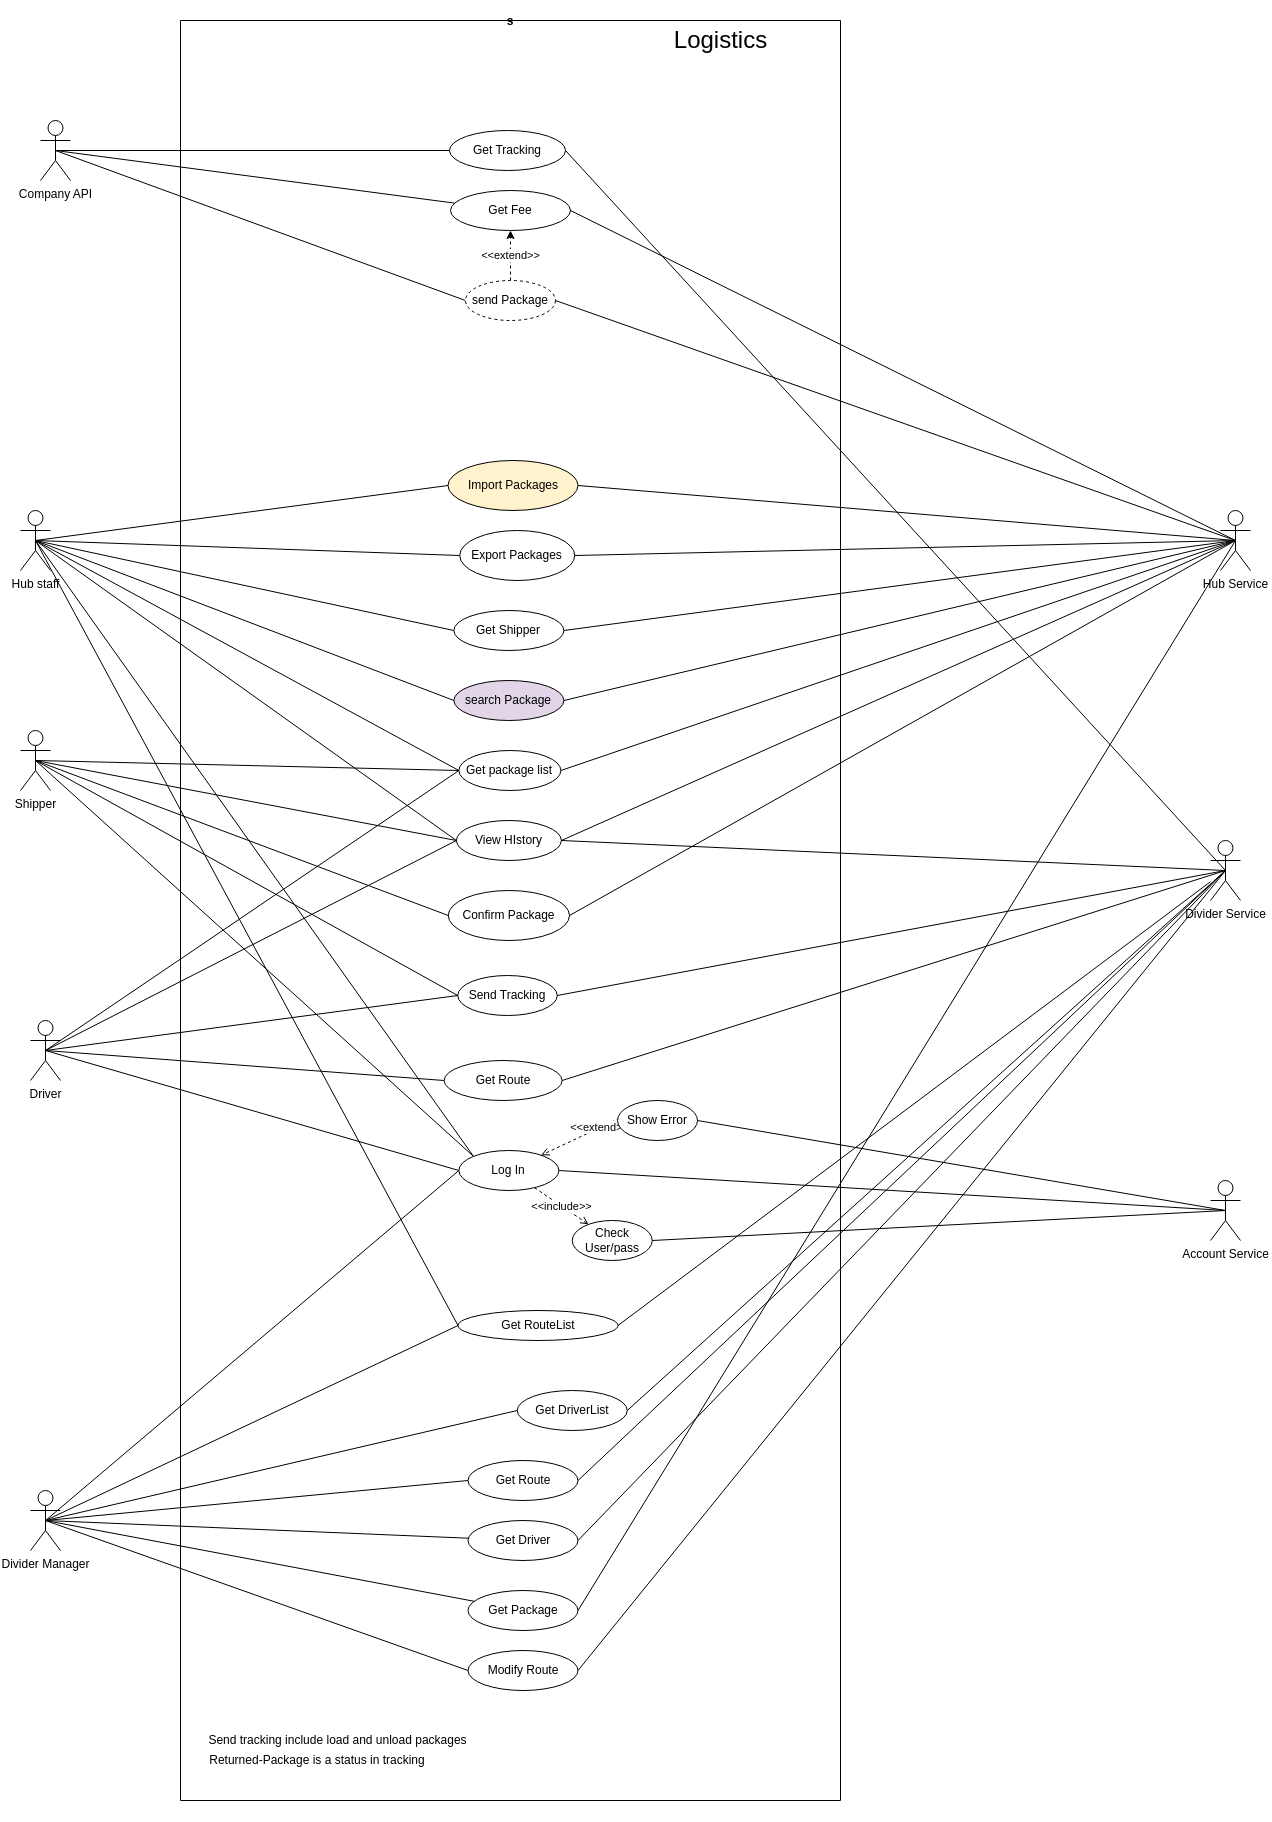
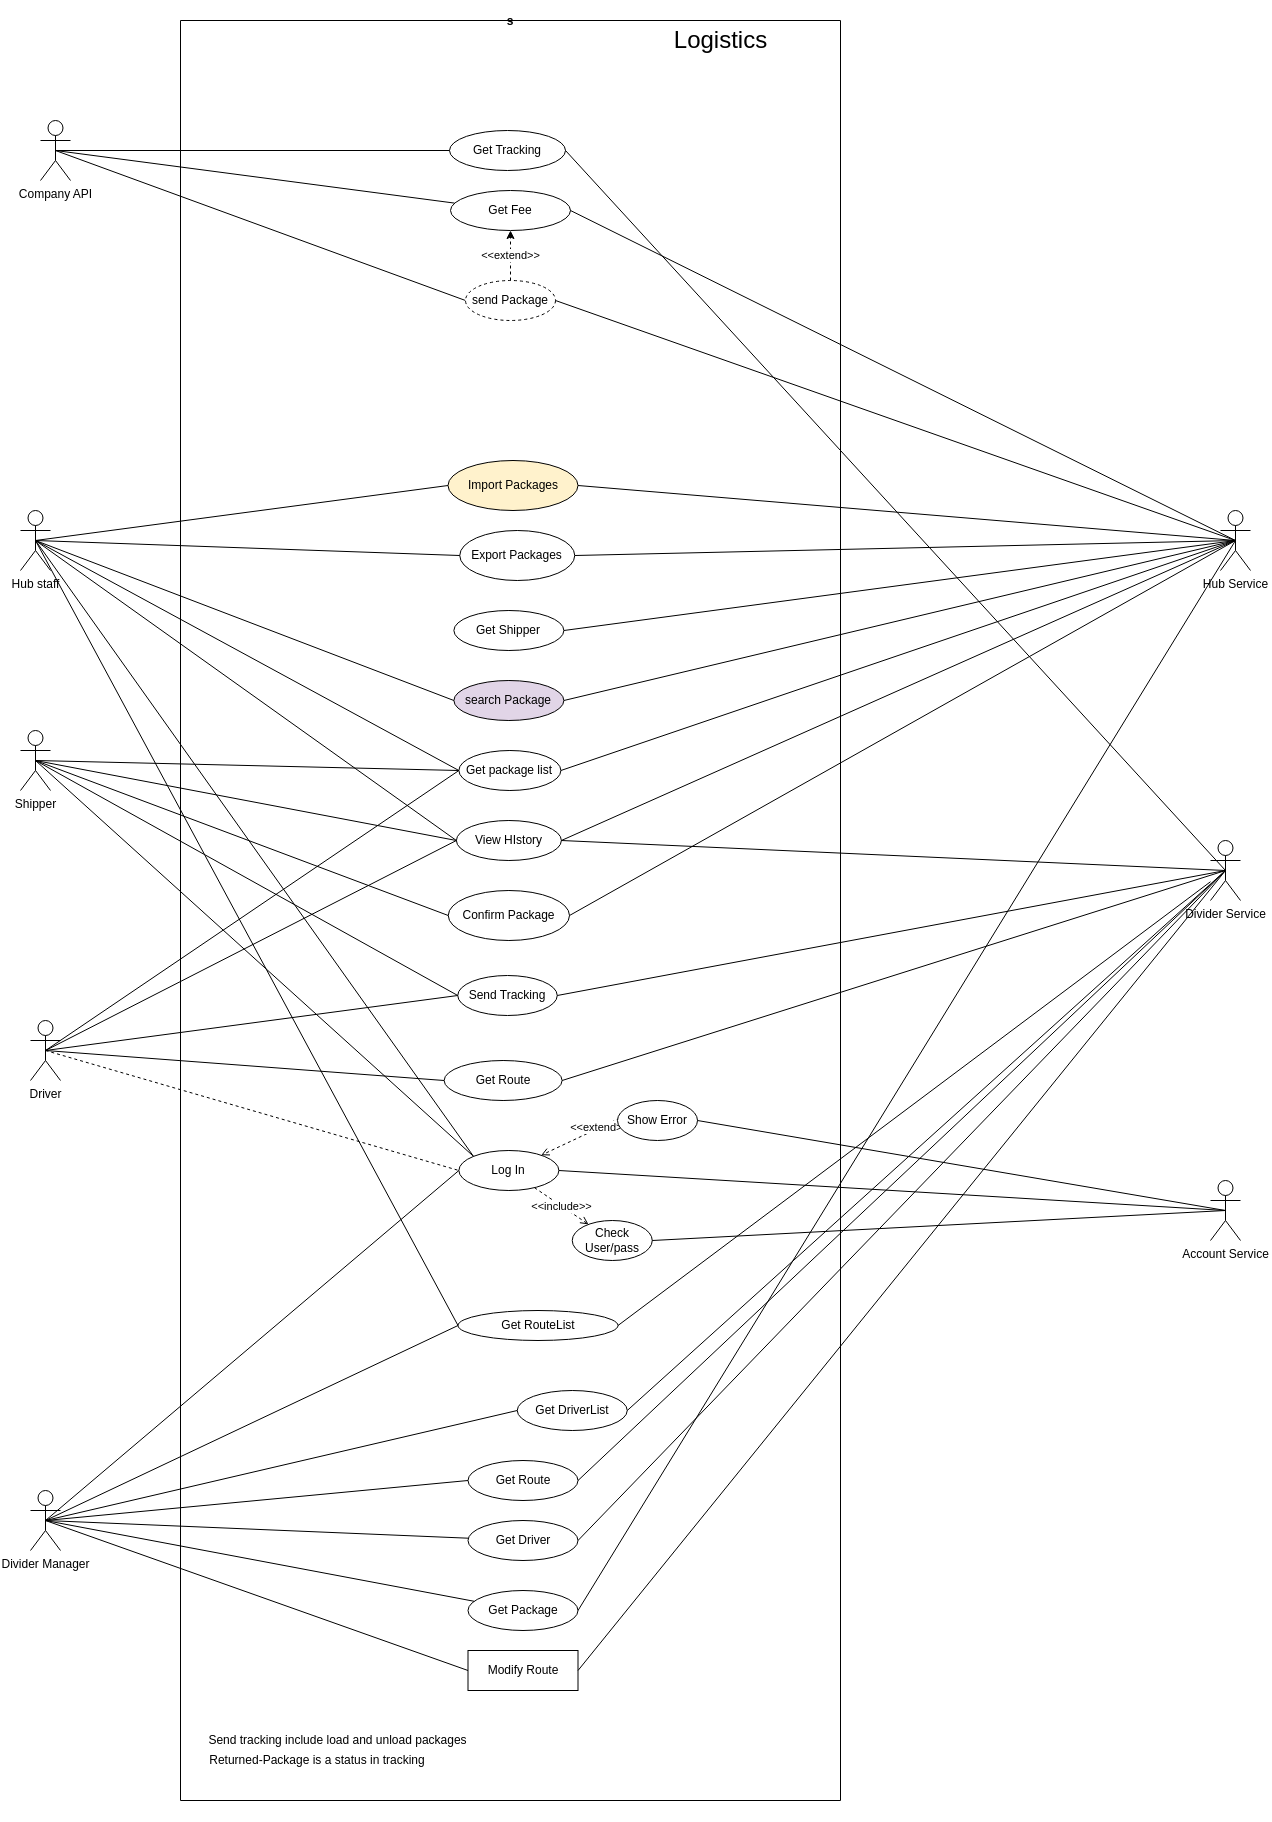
(249, 586) -> none
(254, 1111) -> (254, 1111)
(523, 1671) -> (523, 1671)
